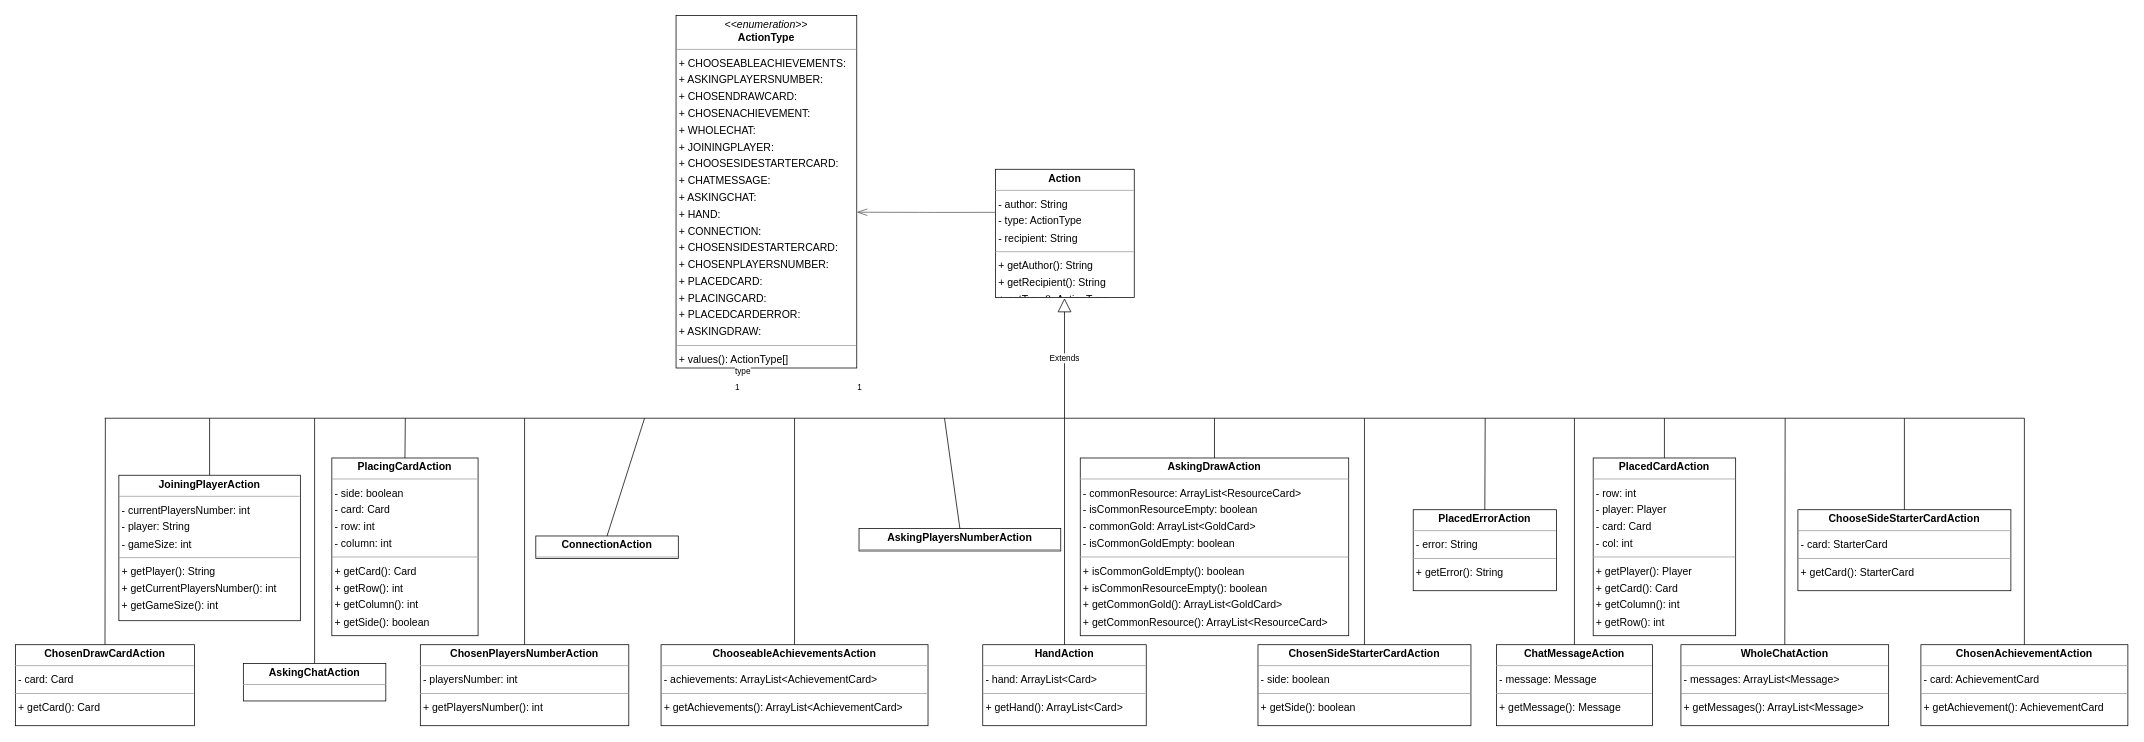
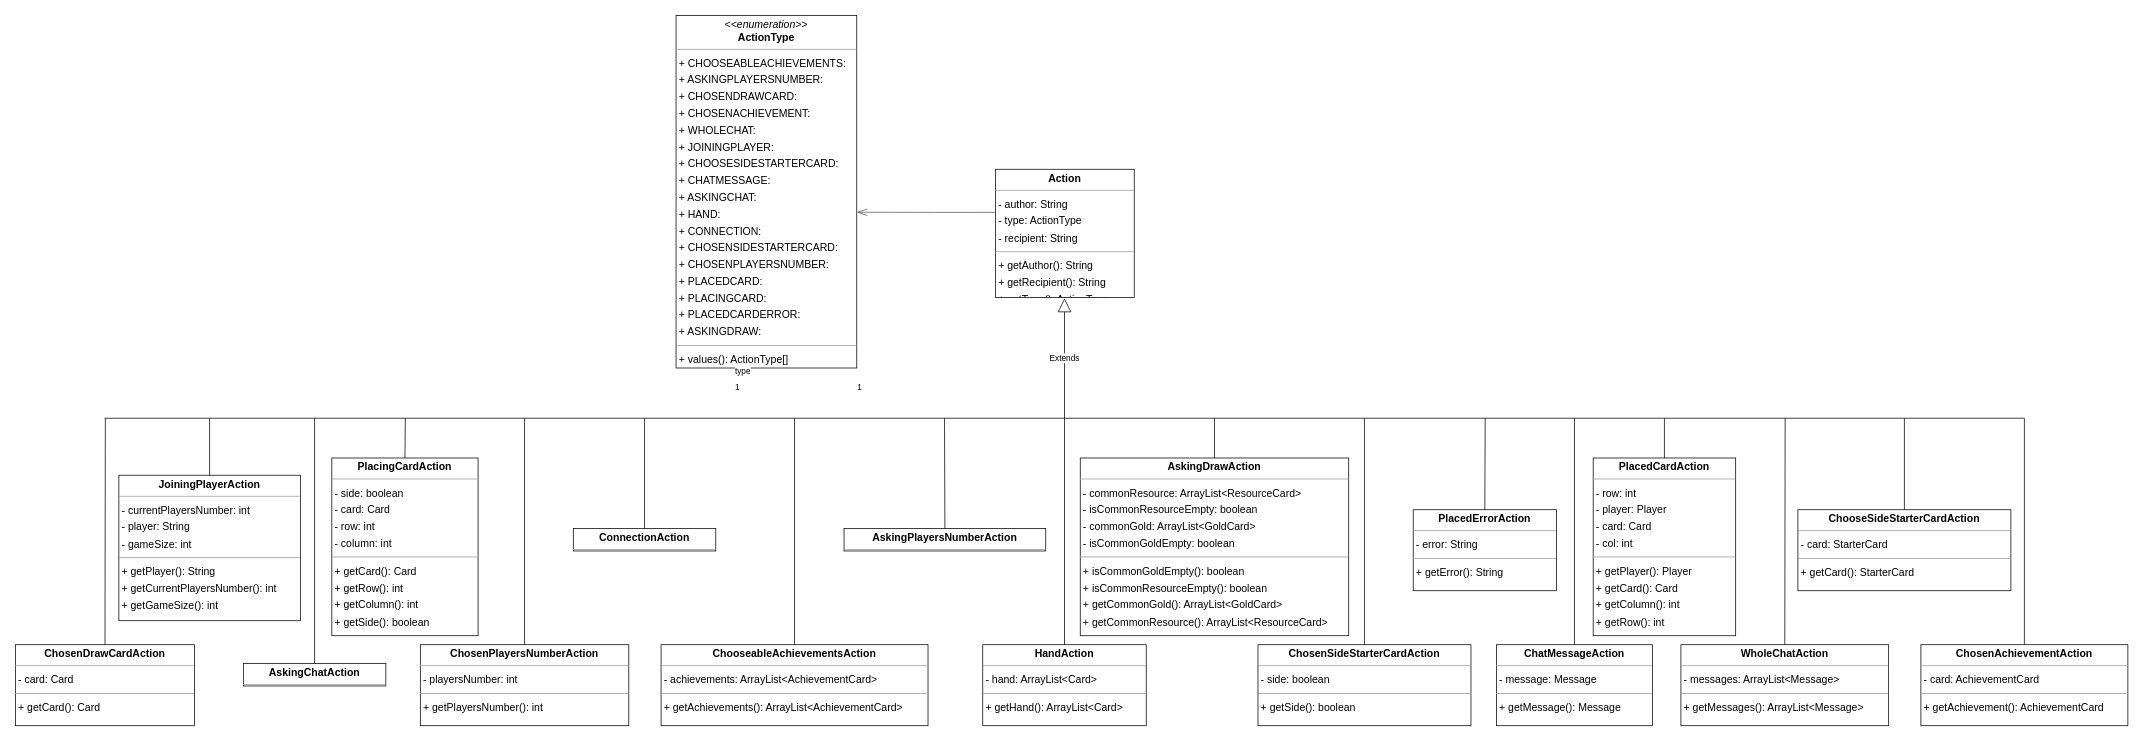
(960, 540) -> (945, 540)
(607, 547) -> (645, 540)
(315, 682) -> (315, 675)
